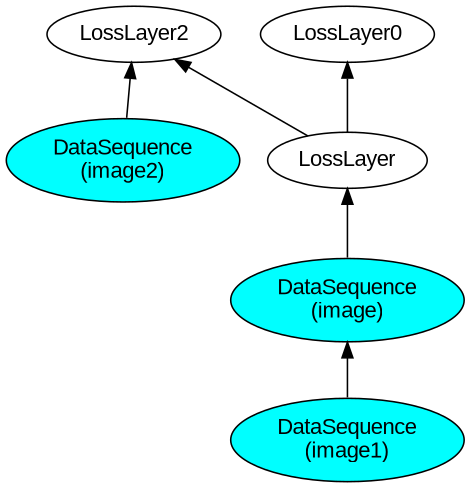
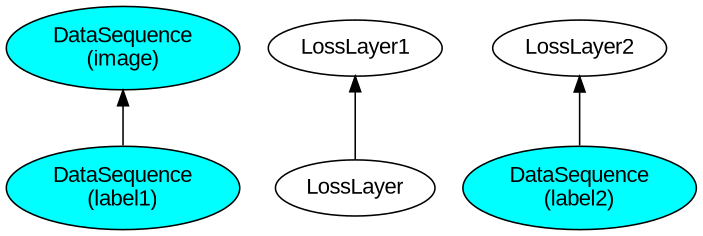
(347, 34) -> (355, 48)
(248, 102) -> none
(123, 160) -> (580, 188)
(347, 231) -> none
(347, 440) -> (123, 188)
